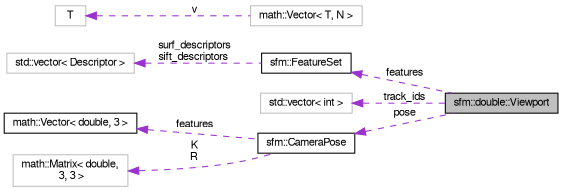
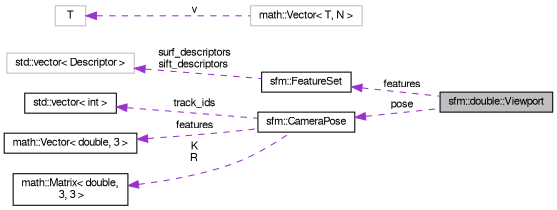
(306, 103) -> (71, 103)
(404, 103) -> (193, 113)
(71, 171) -> (71, 190)
